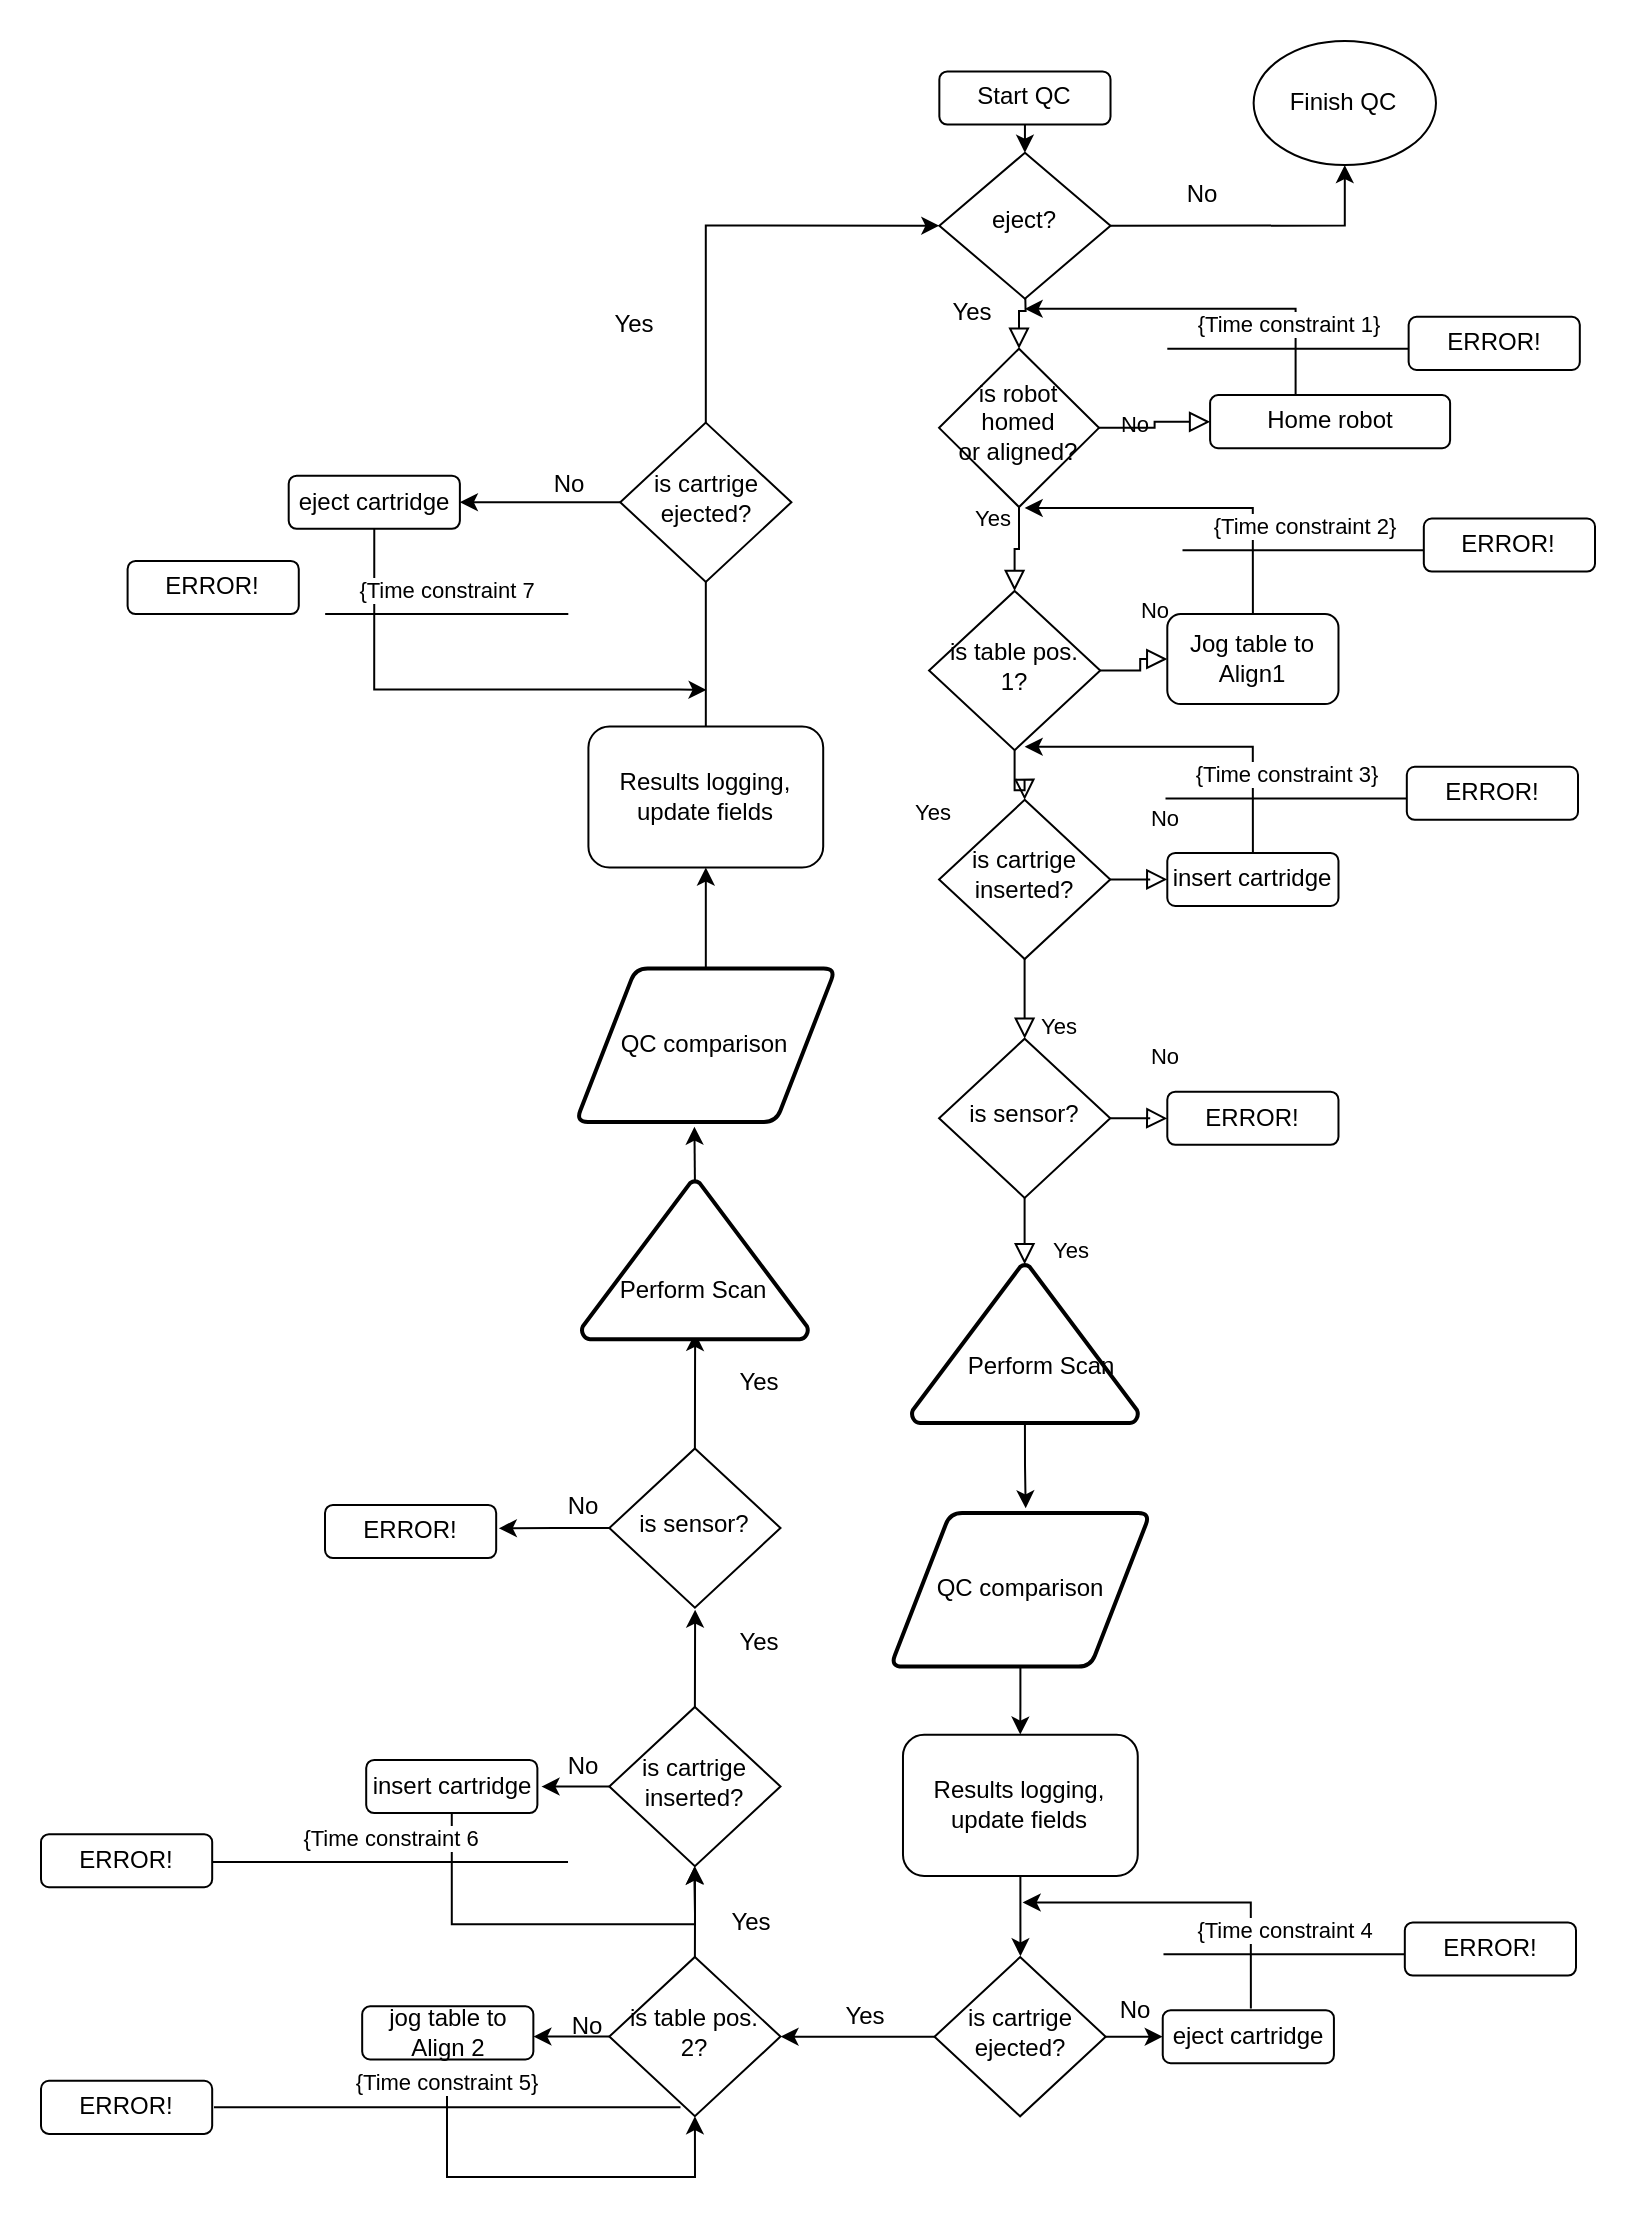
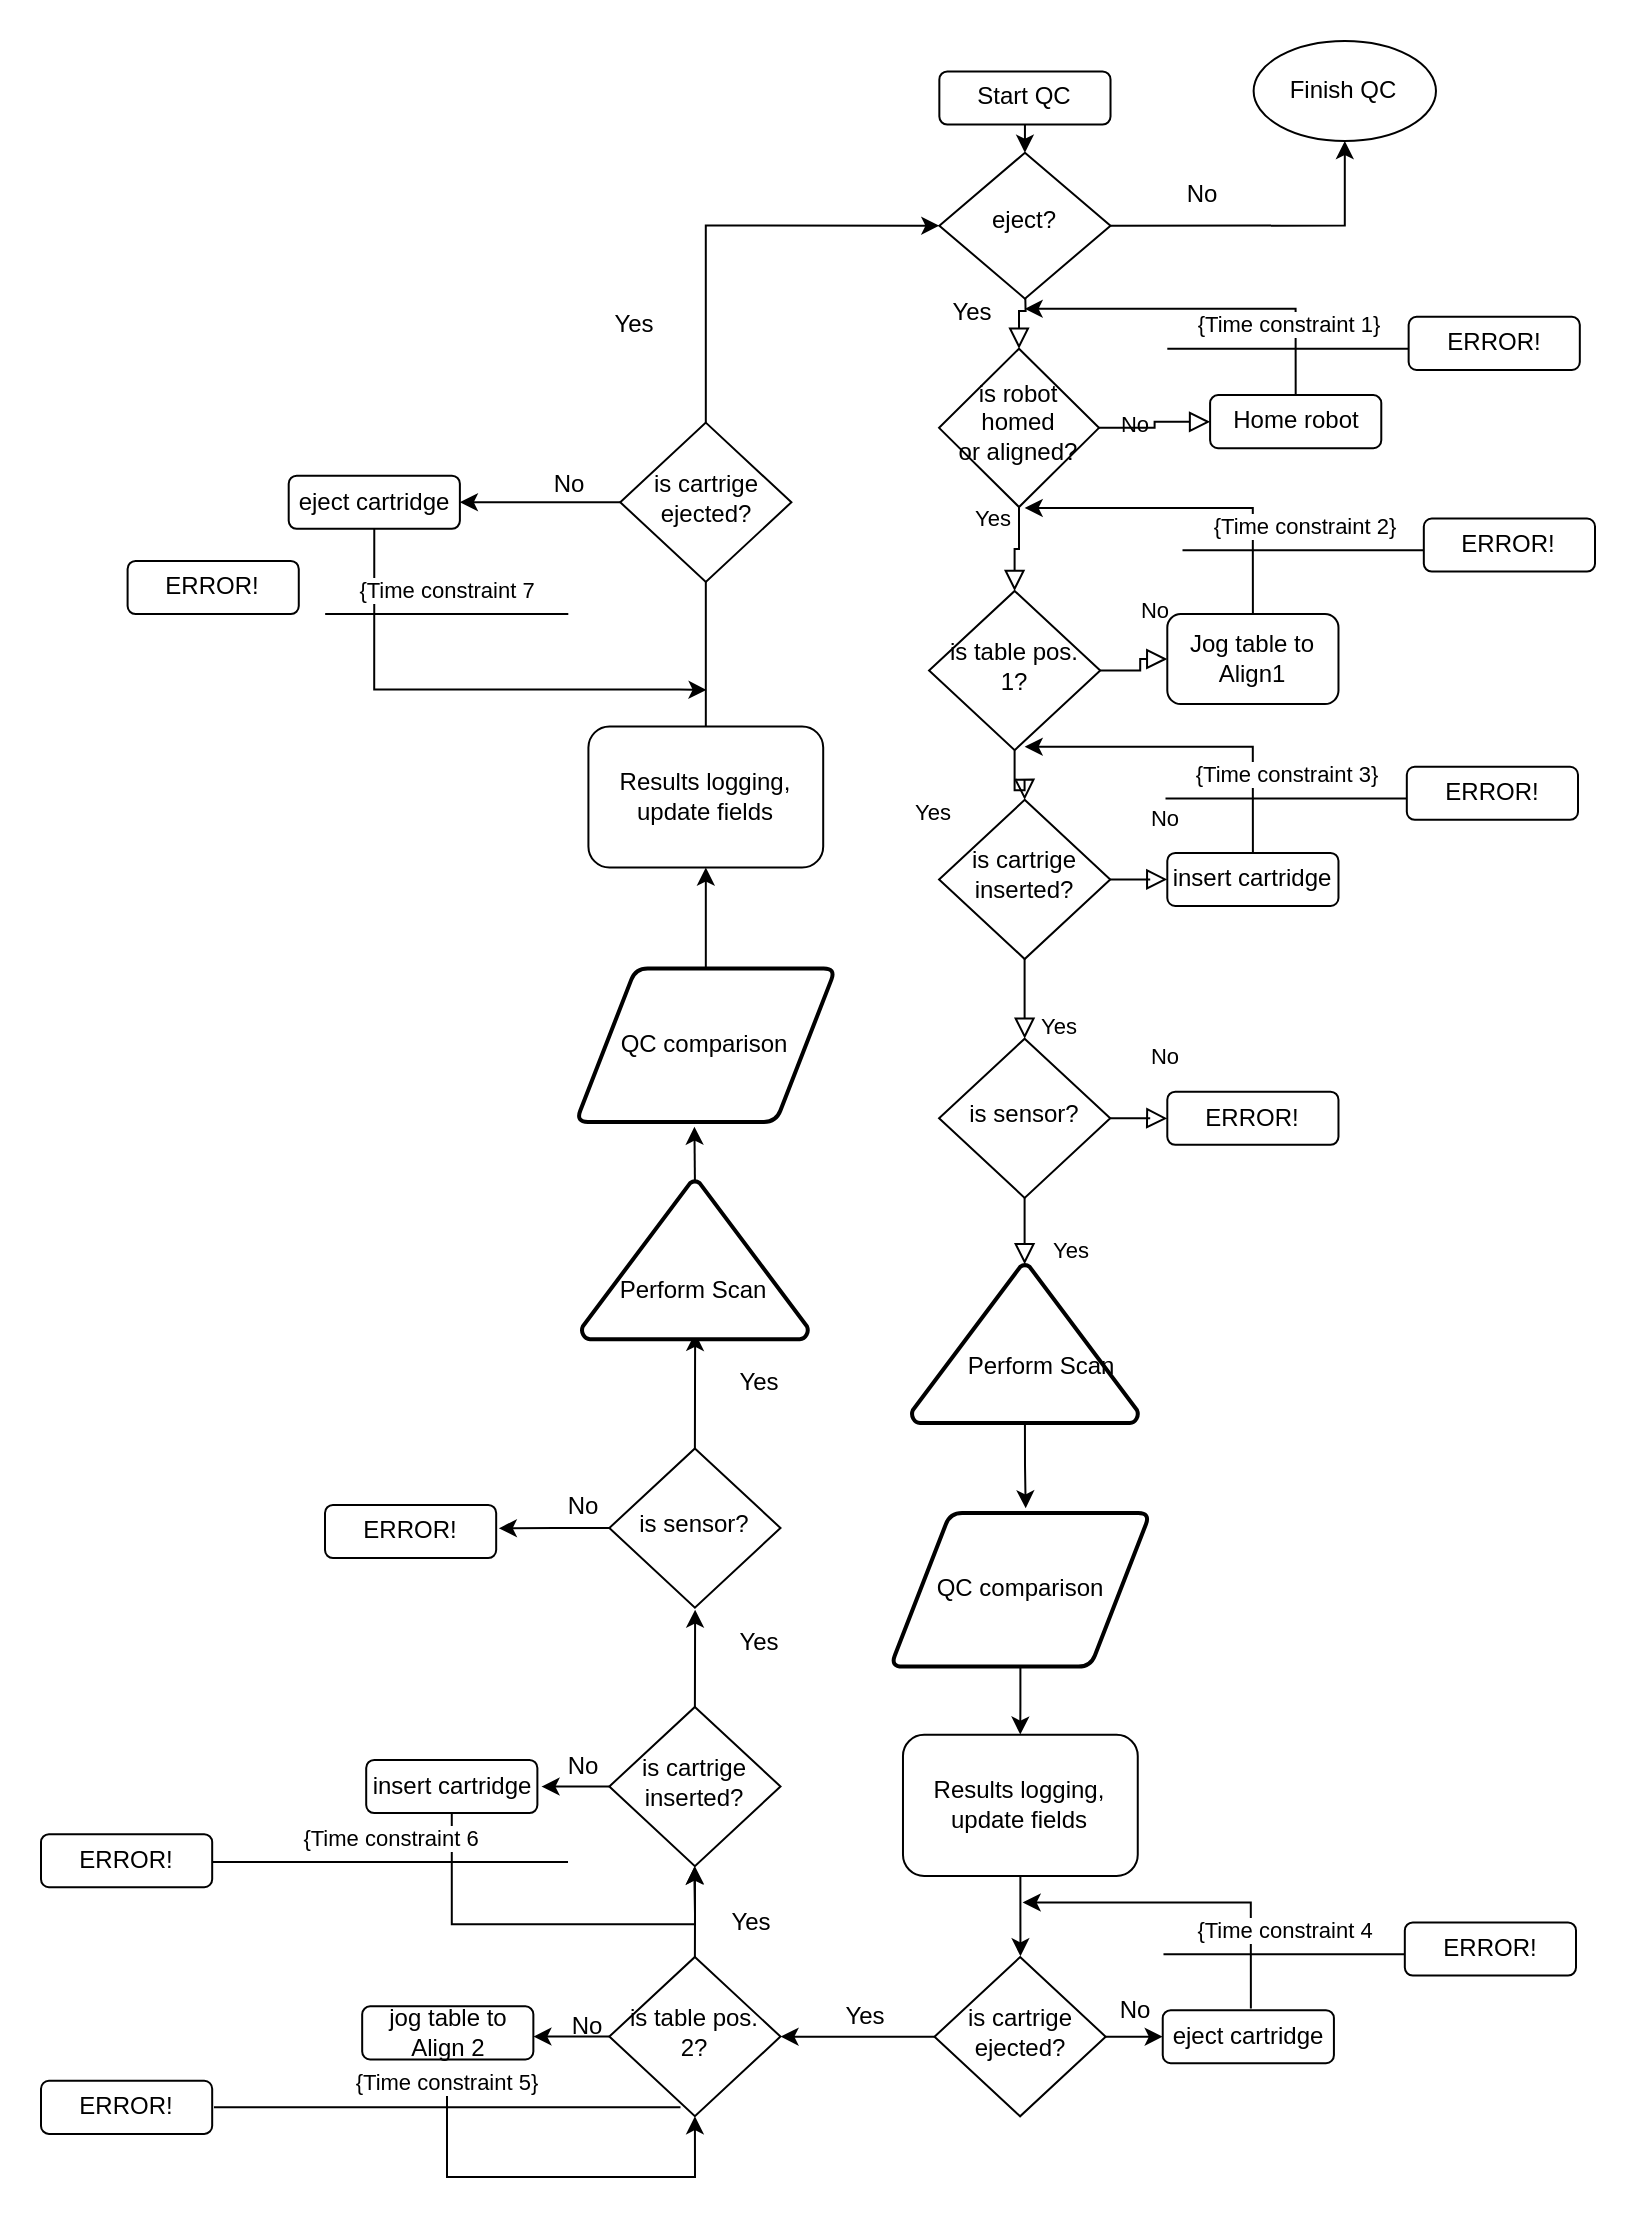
(1345, 103) -> (1345, 91)
(1330, 422) -> (1296, 422)
